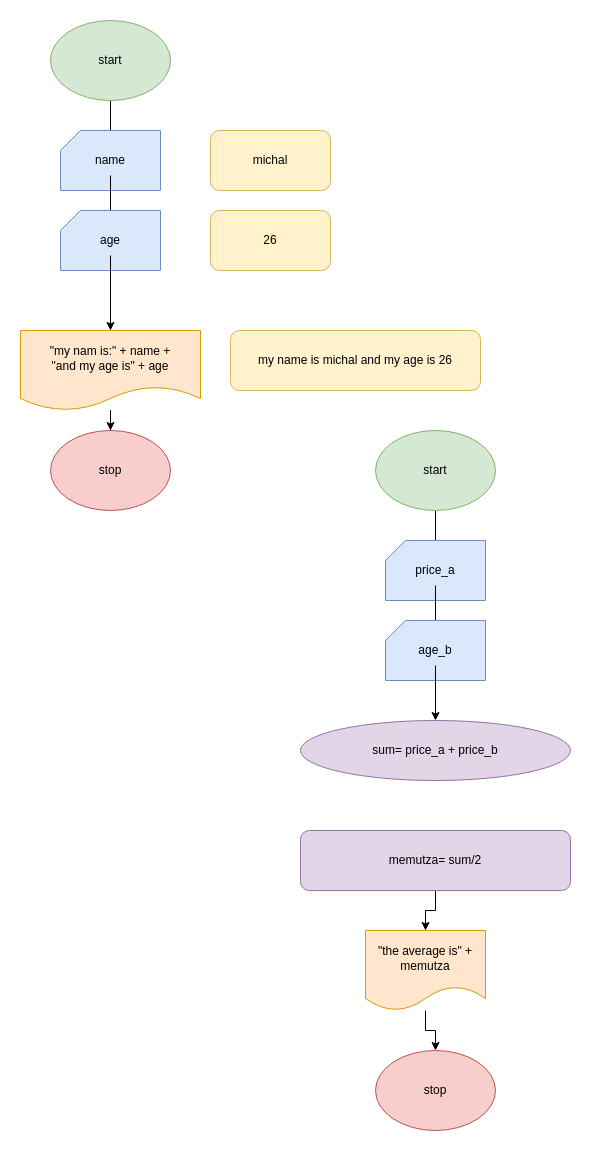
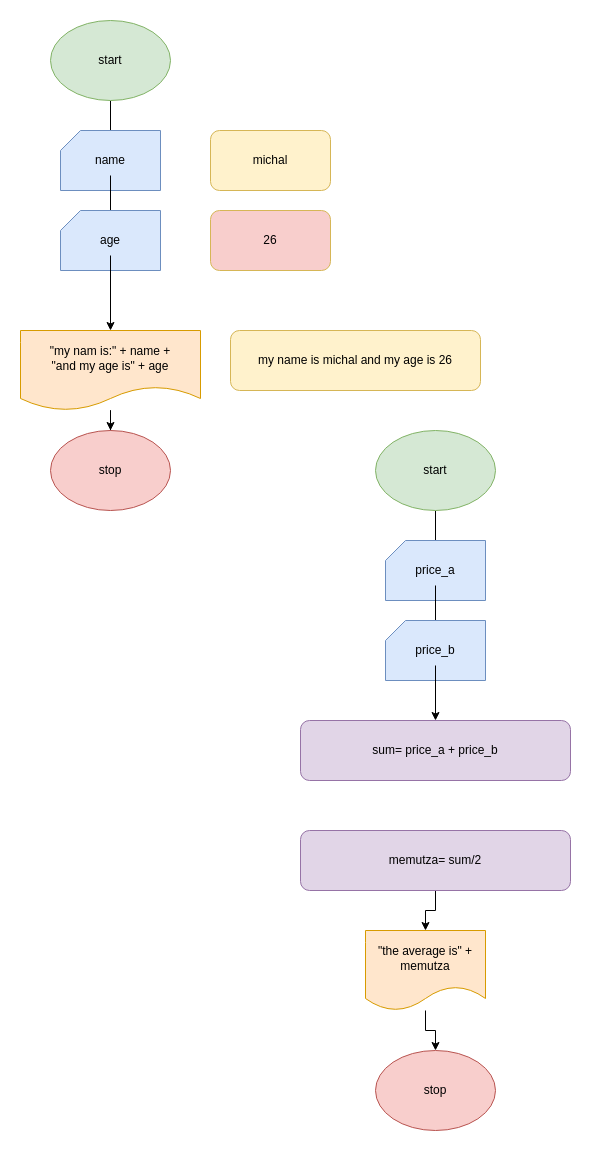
(271, 241) -> (271, 241)
(436, 651) -> (436, 651)
(436, 751) -> (436, 751)
